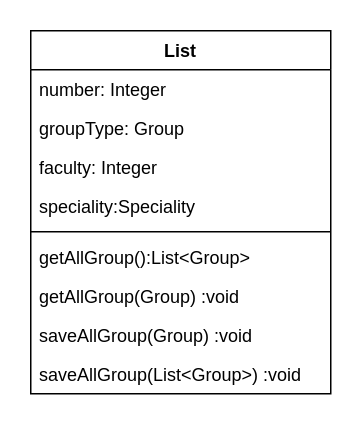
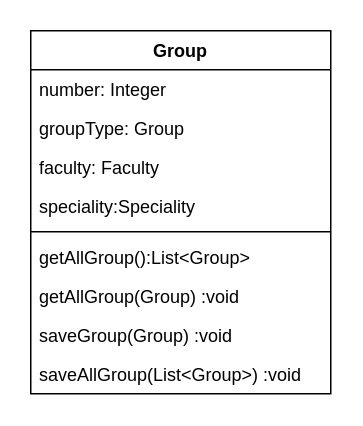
(180, 51) -> (180, 51)
(113, 168) -> (110, 168)
(153, 336) -> (143, 336)
